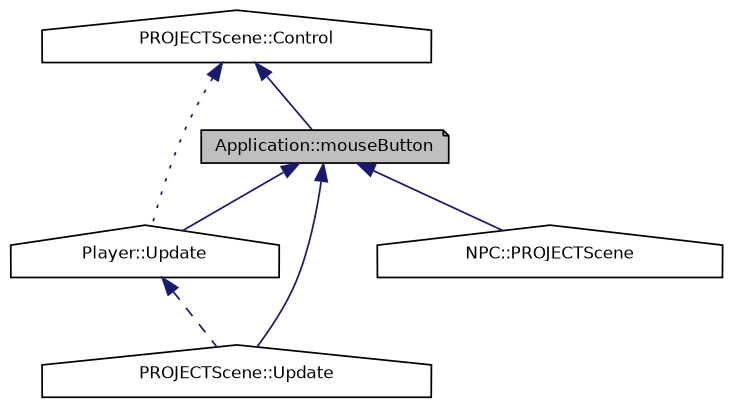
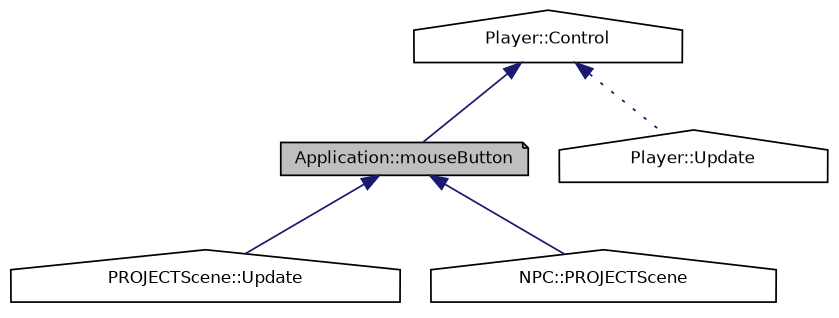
(237, 39) -> (548, 39)
(233, 201) -> none
(195, 319) -> none
